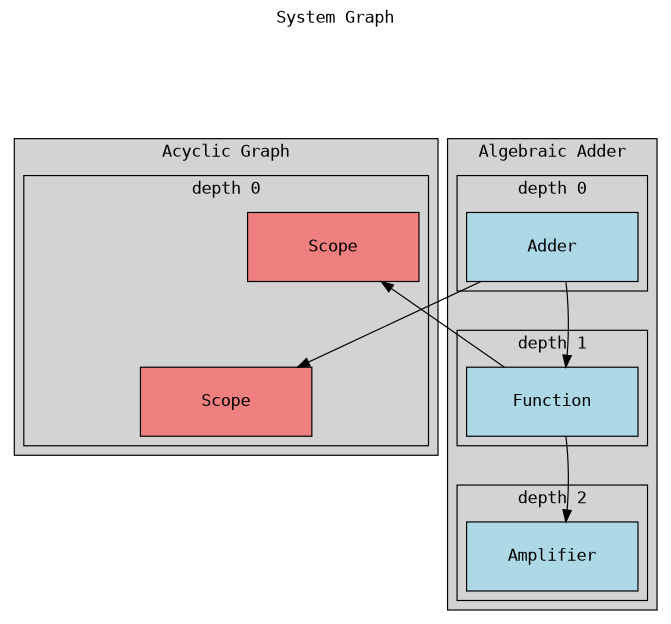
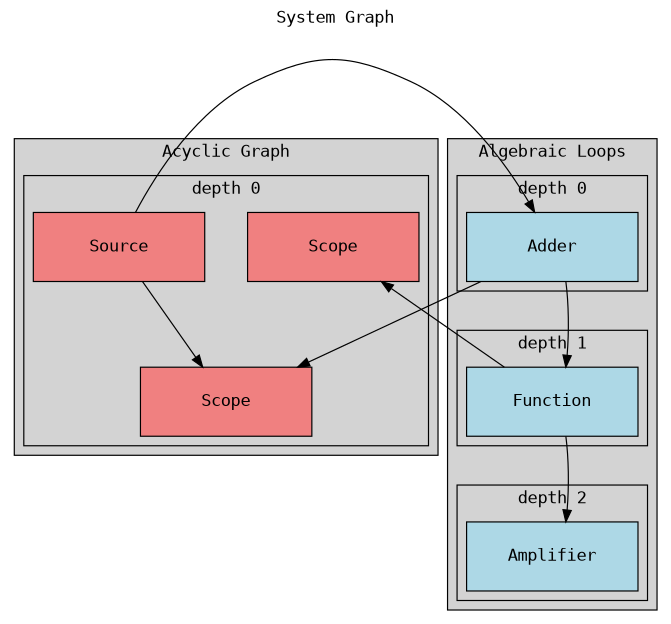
(552, 152) -> (552, 152)
none -> (119, 247)
